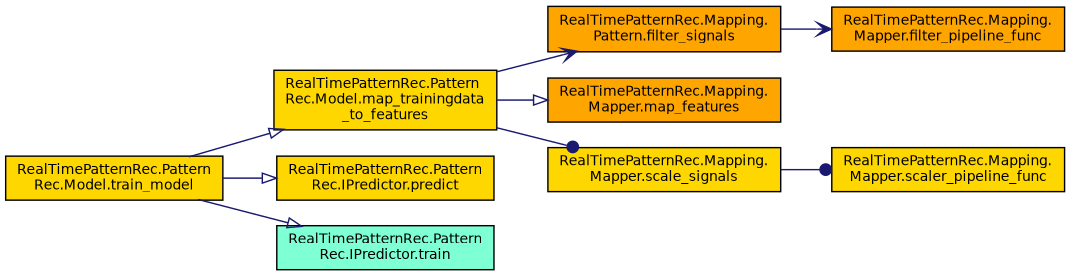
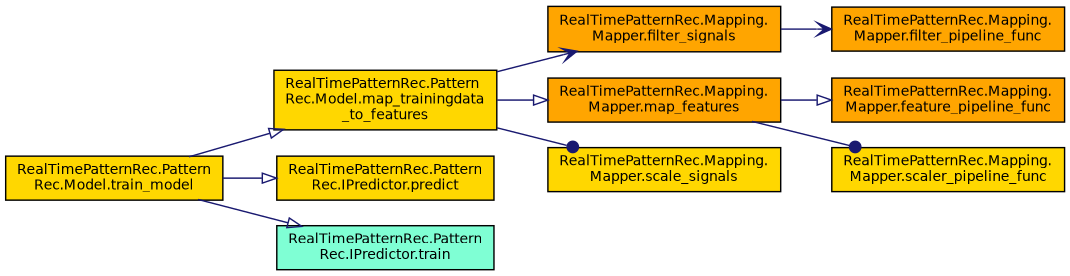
(664, 29) -> (664, 29)
none -> (948, 100)
(800, 170) -> (801, 133)
